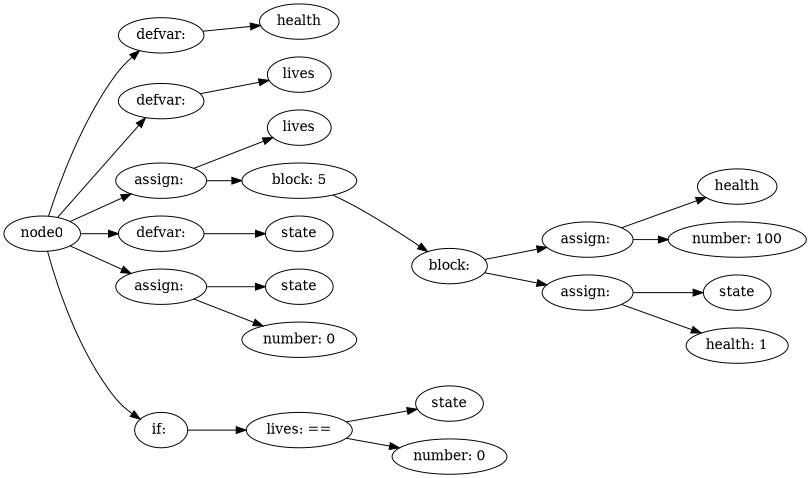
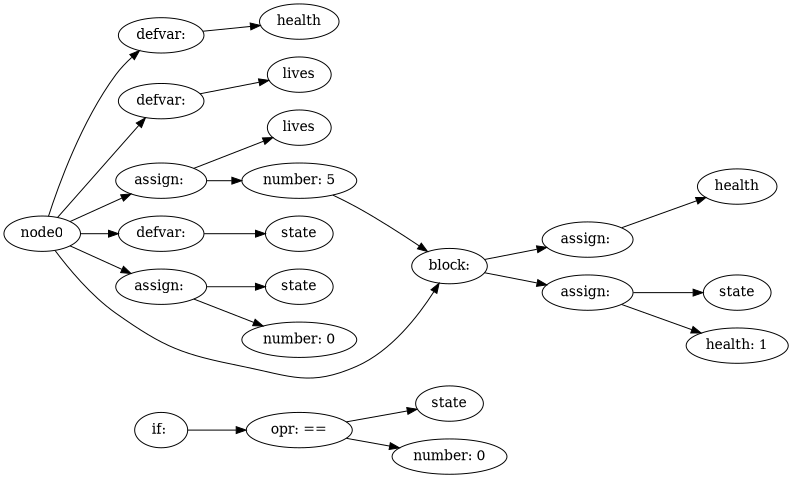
(299, 181) -> (299, 181)
(737, 240) -> none
(79, 338) -> (242, 366)
(299, 430) -> (299, 430)
